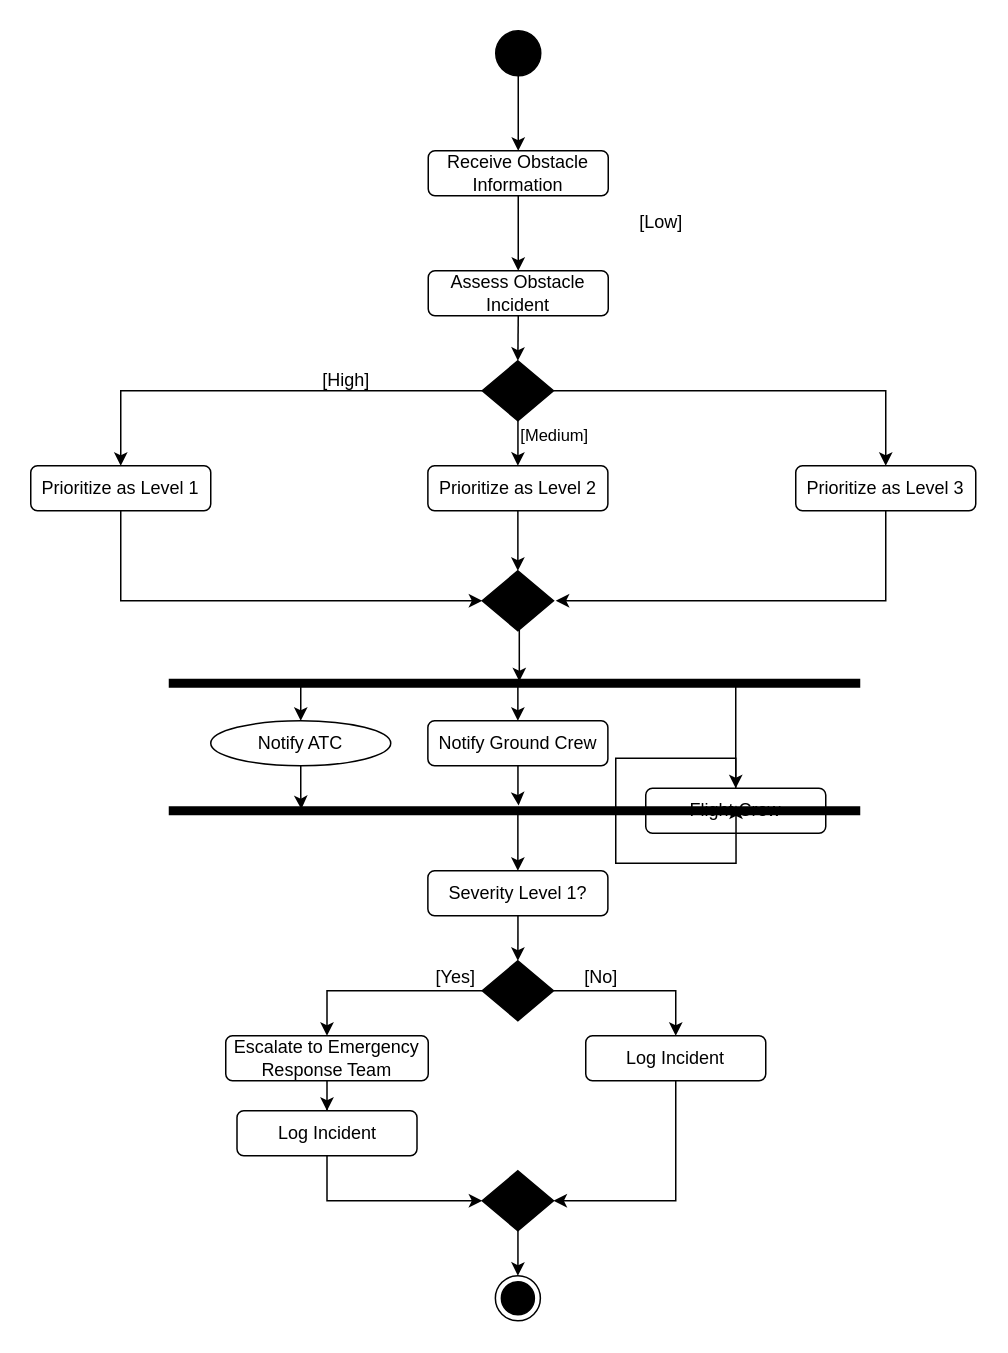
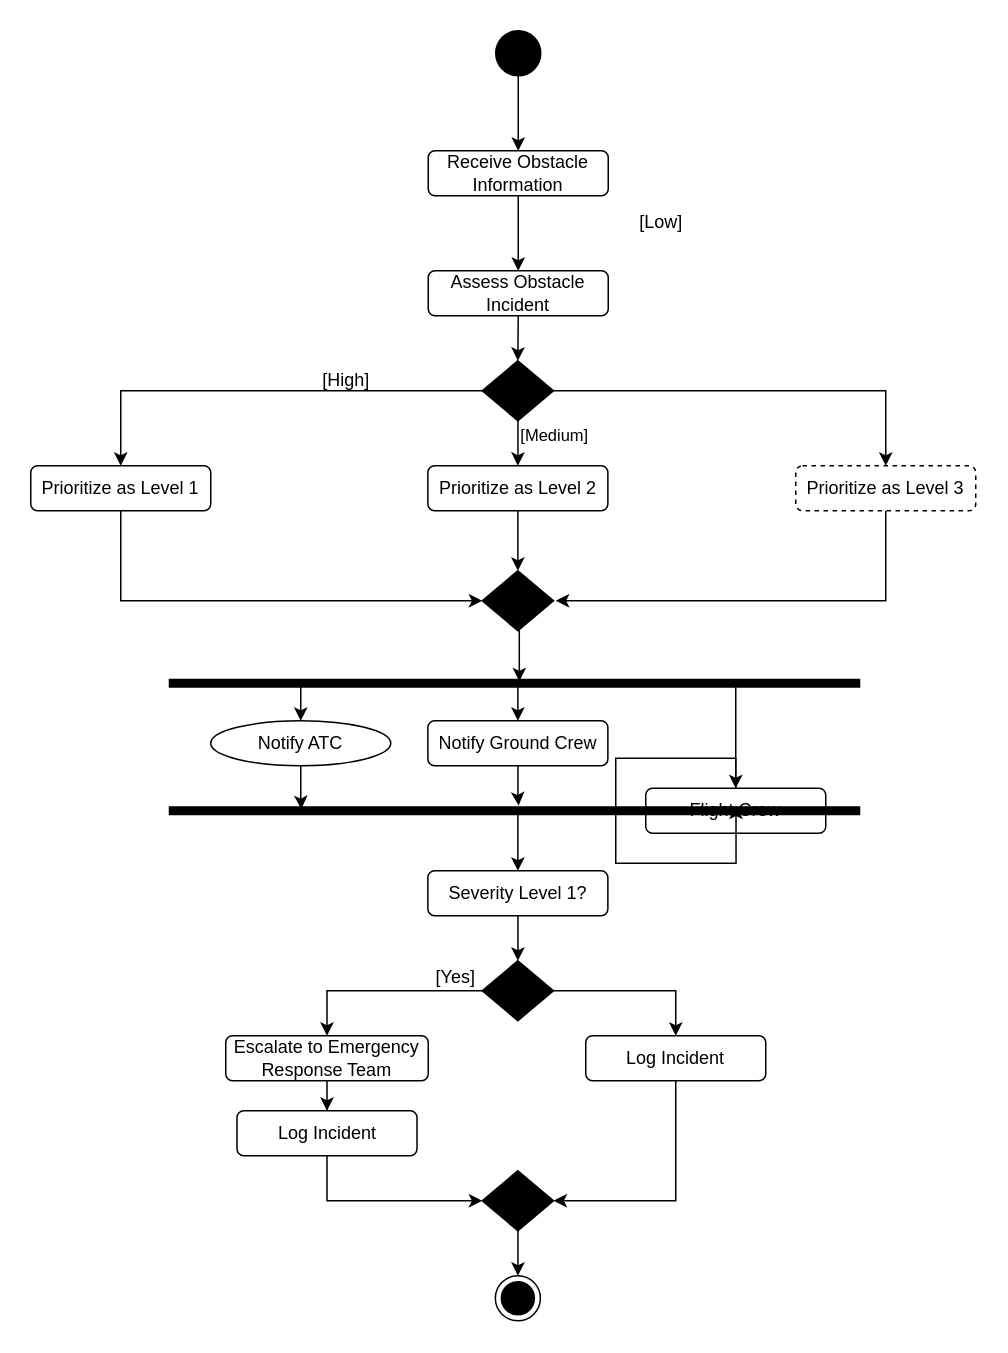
(886, 488) -> (886, 488)
(601, 977) -> none
